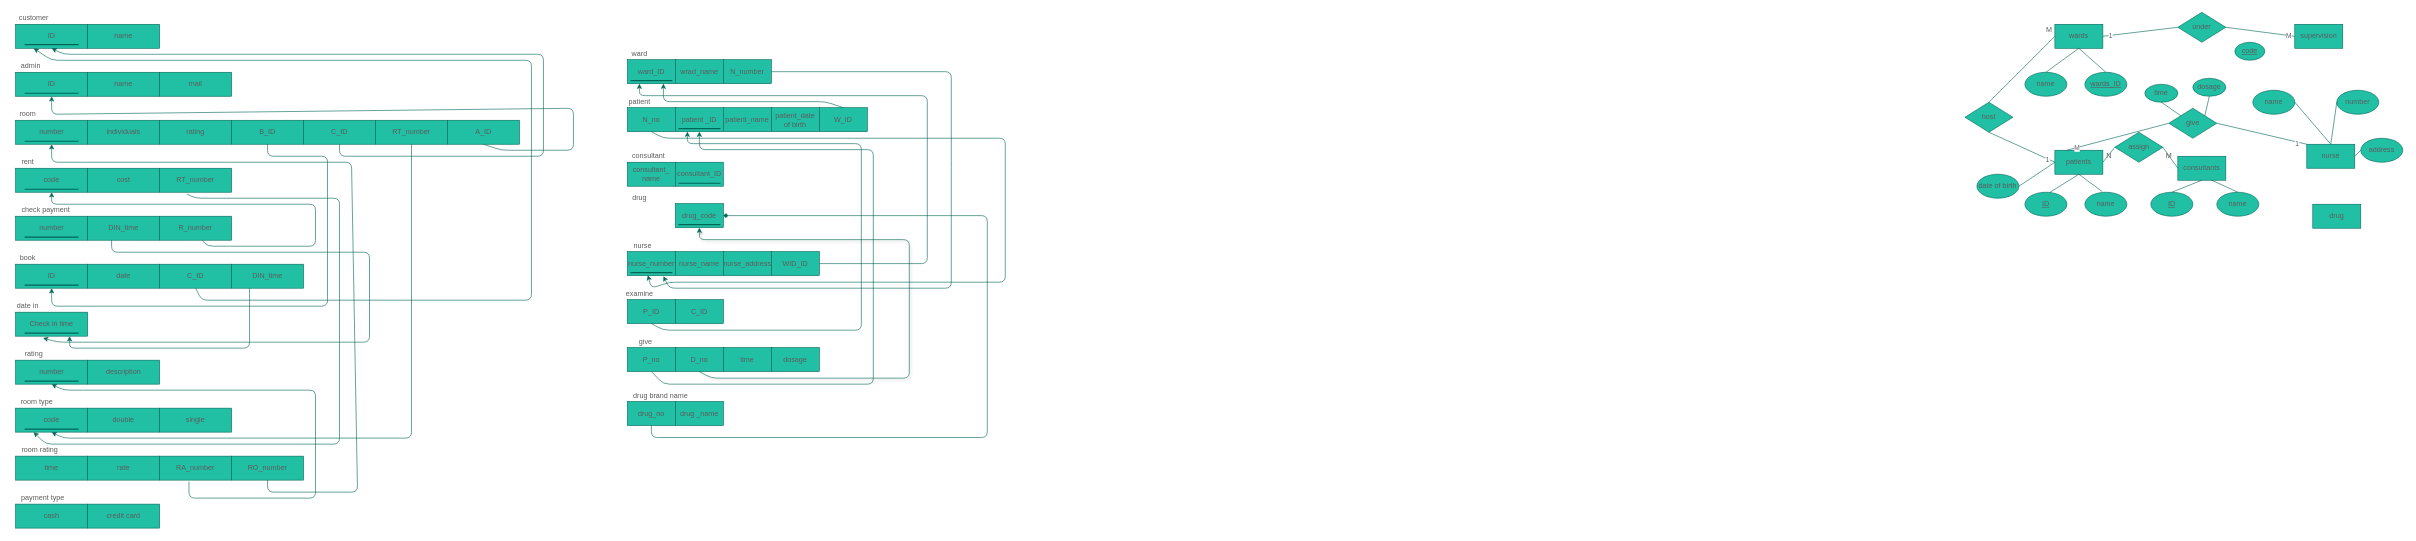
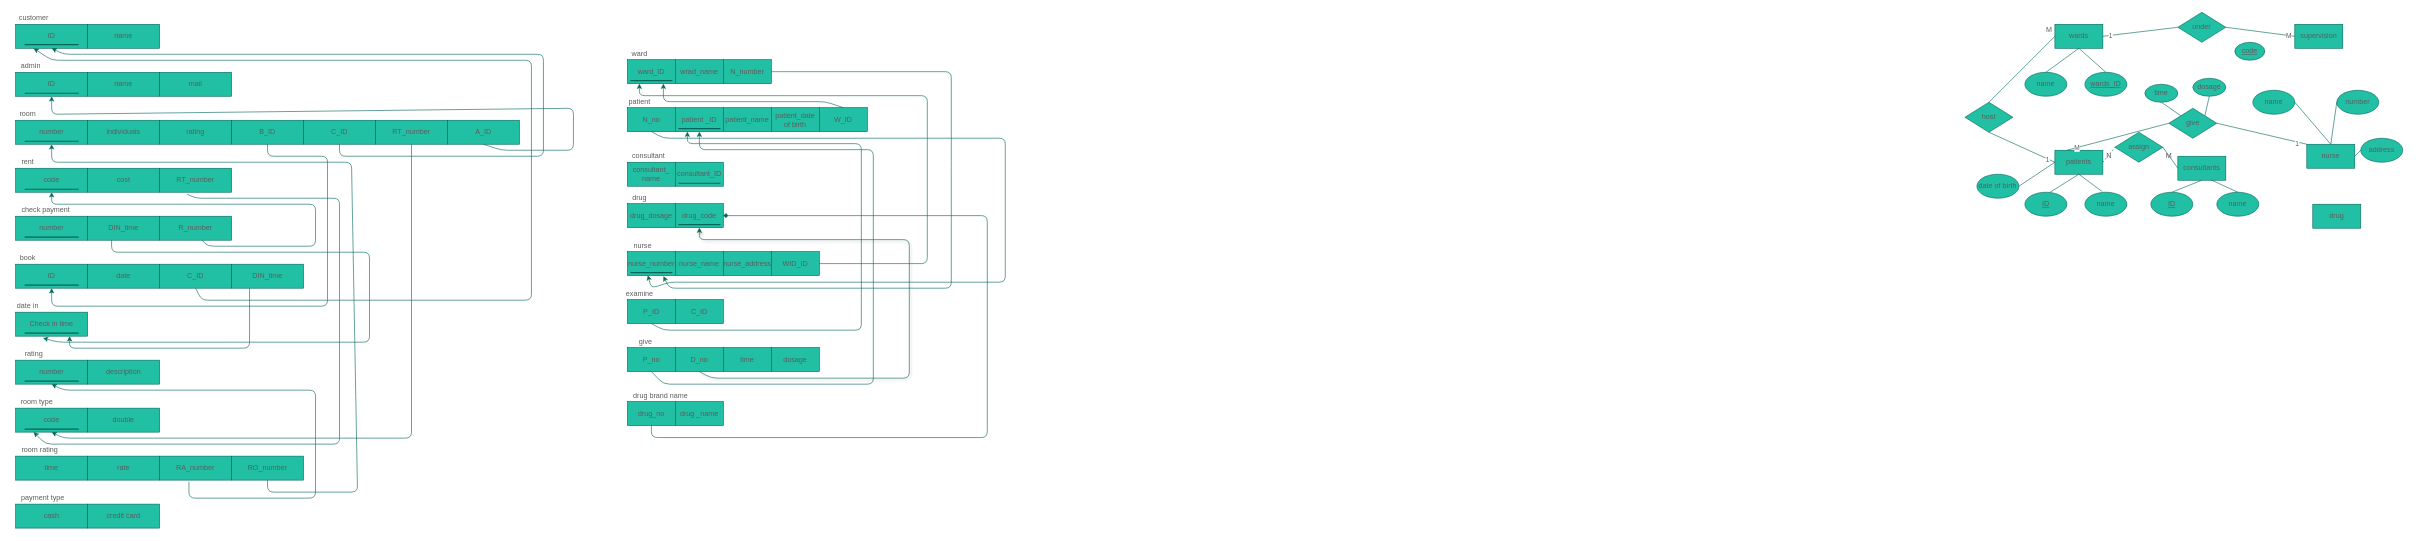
(2109, 155) -> (2109, 155)
none -> (651, 216)
(195, 420) -> none
